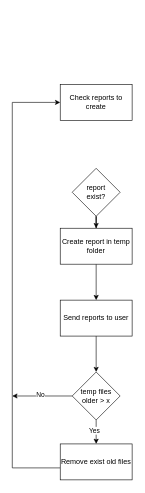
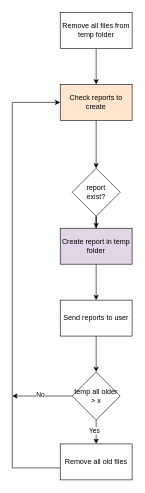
none -> (96, 30)
none -> (96, 78)
(96, 102) -> (96, 102)
none -> (96, 162)
(96, 246) -> (96, 246)
(96, 396) -> (96, 396)
(96, 462) -> (96, 462)
